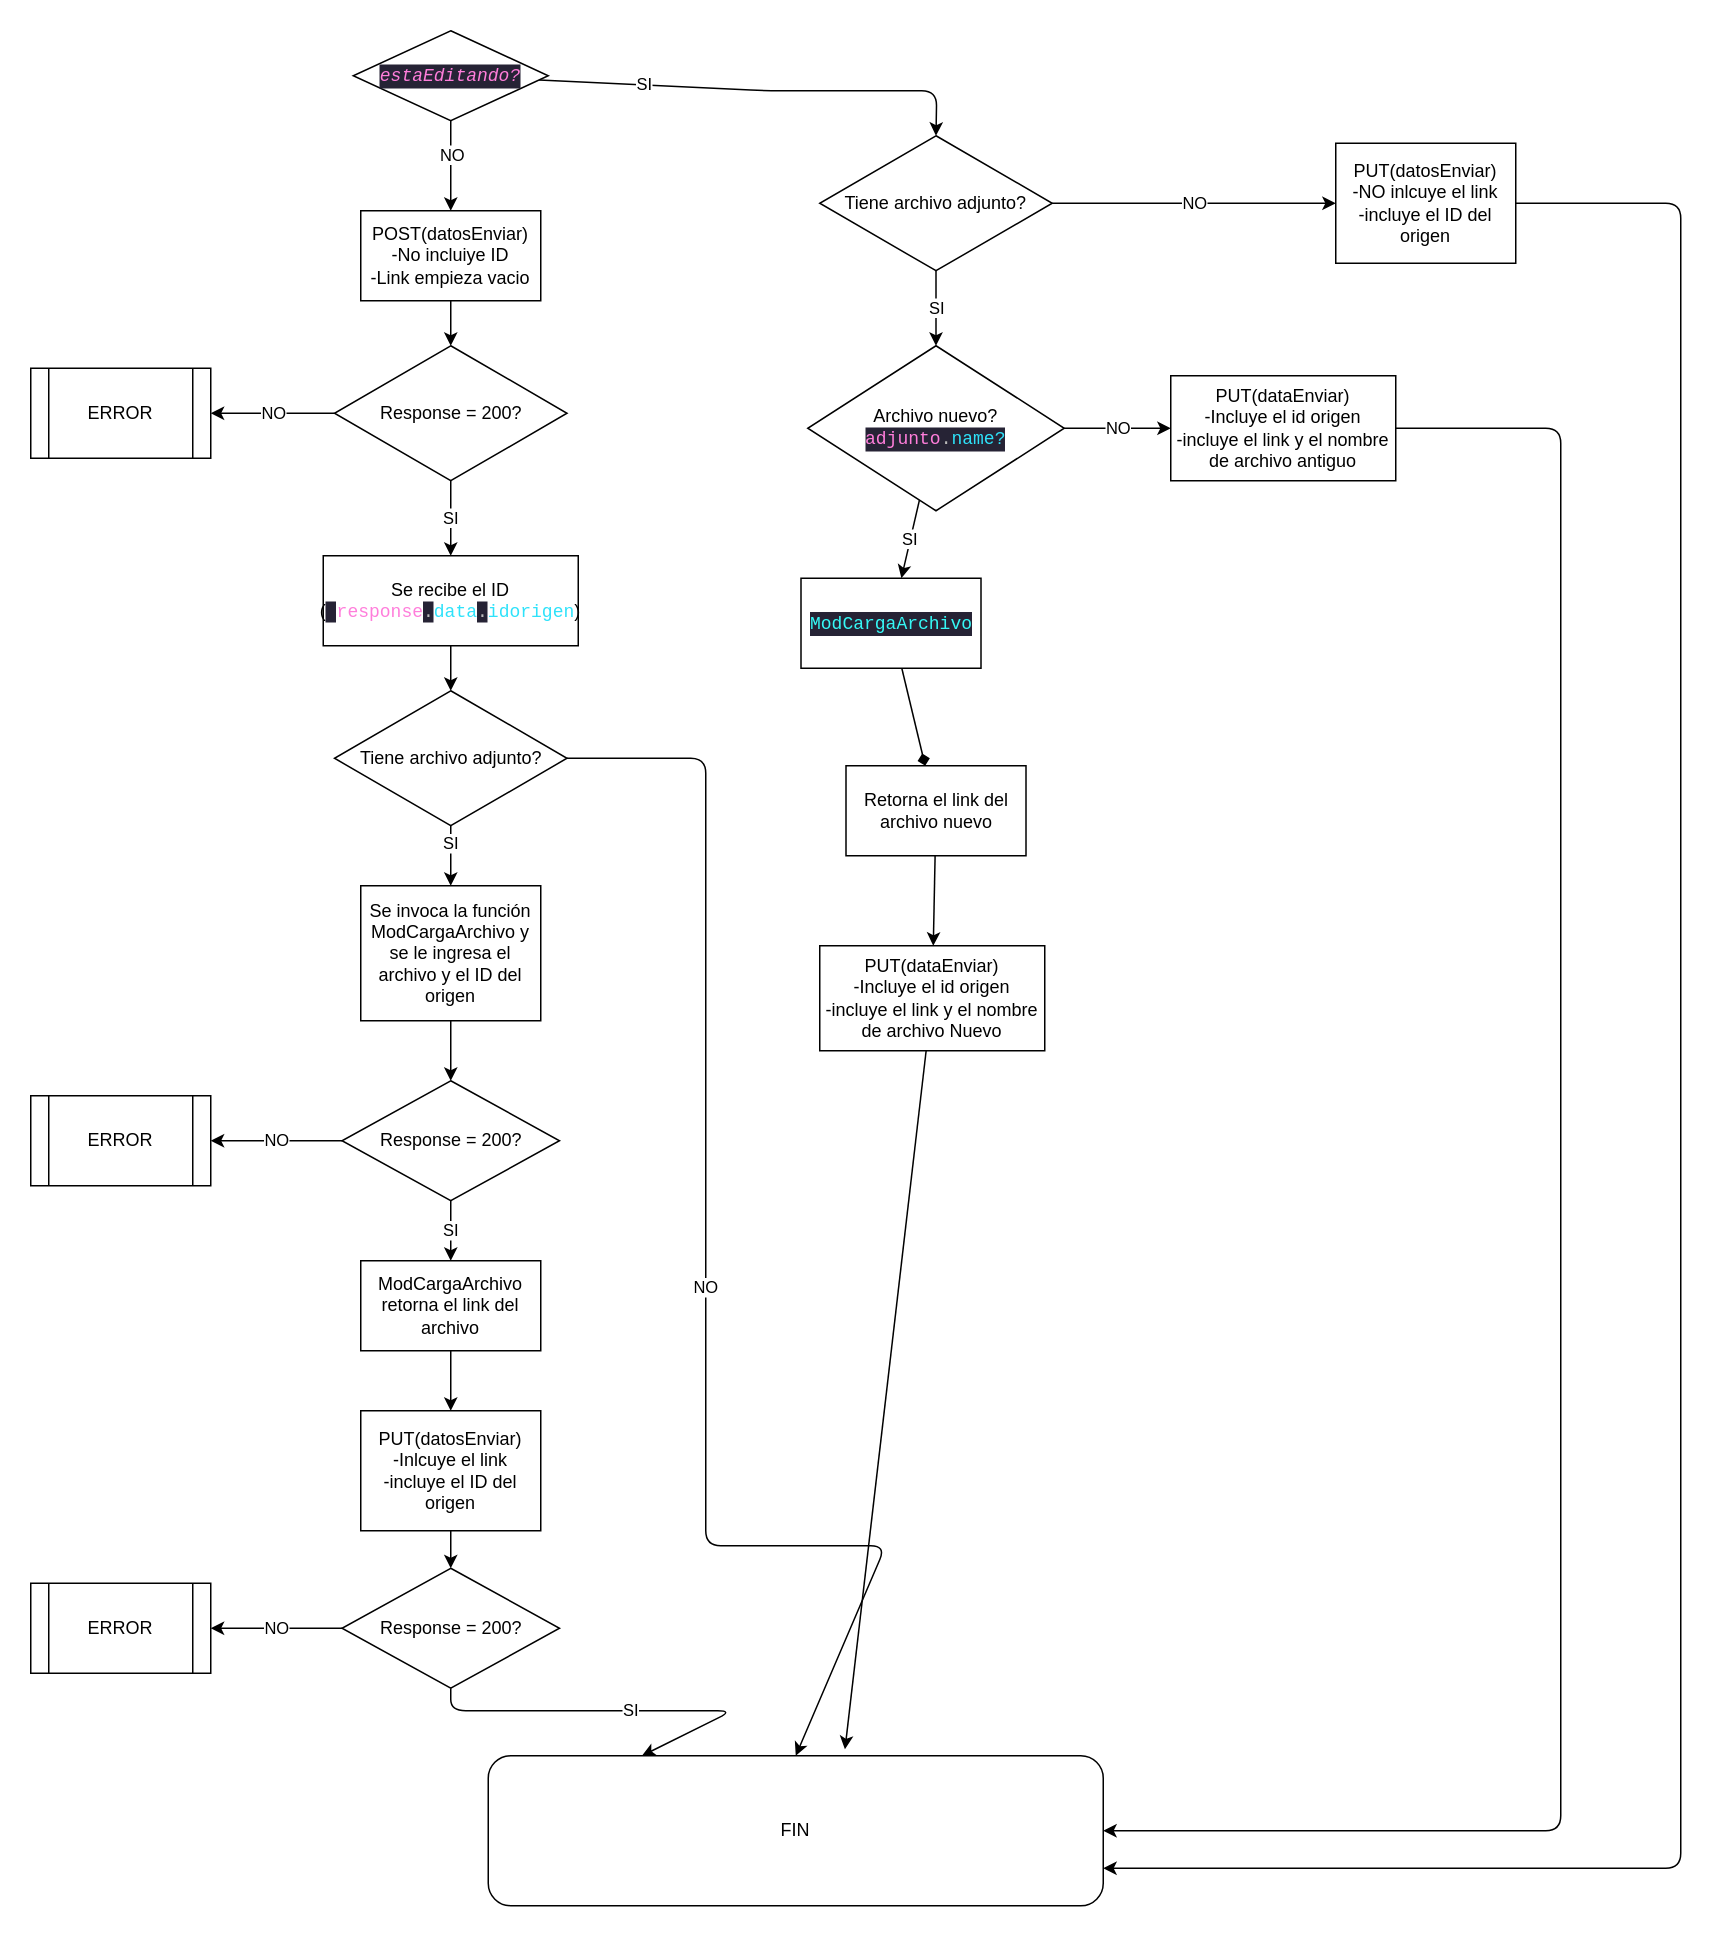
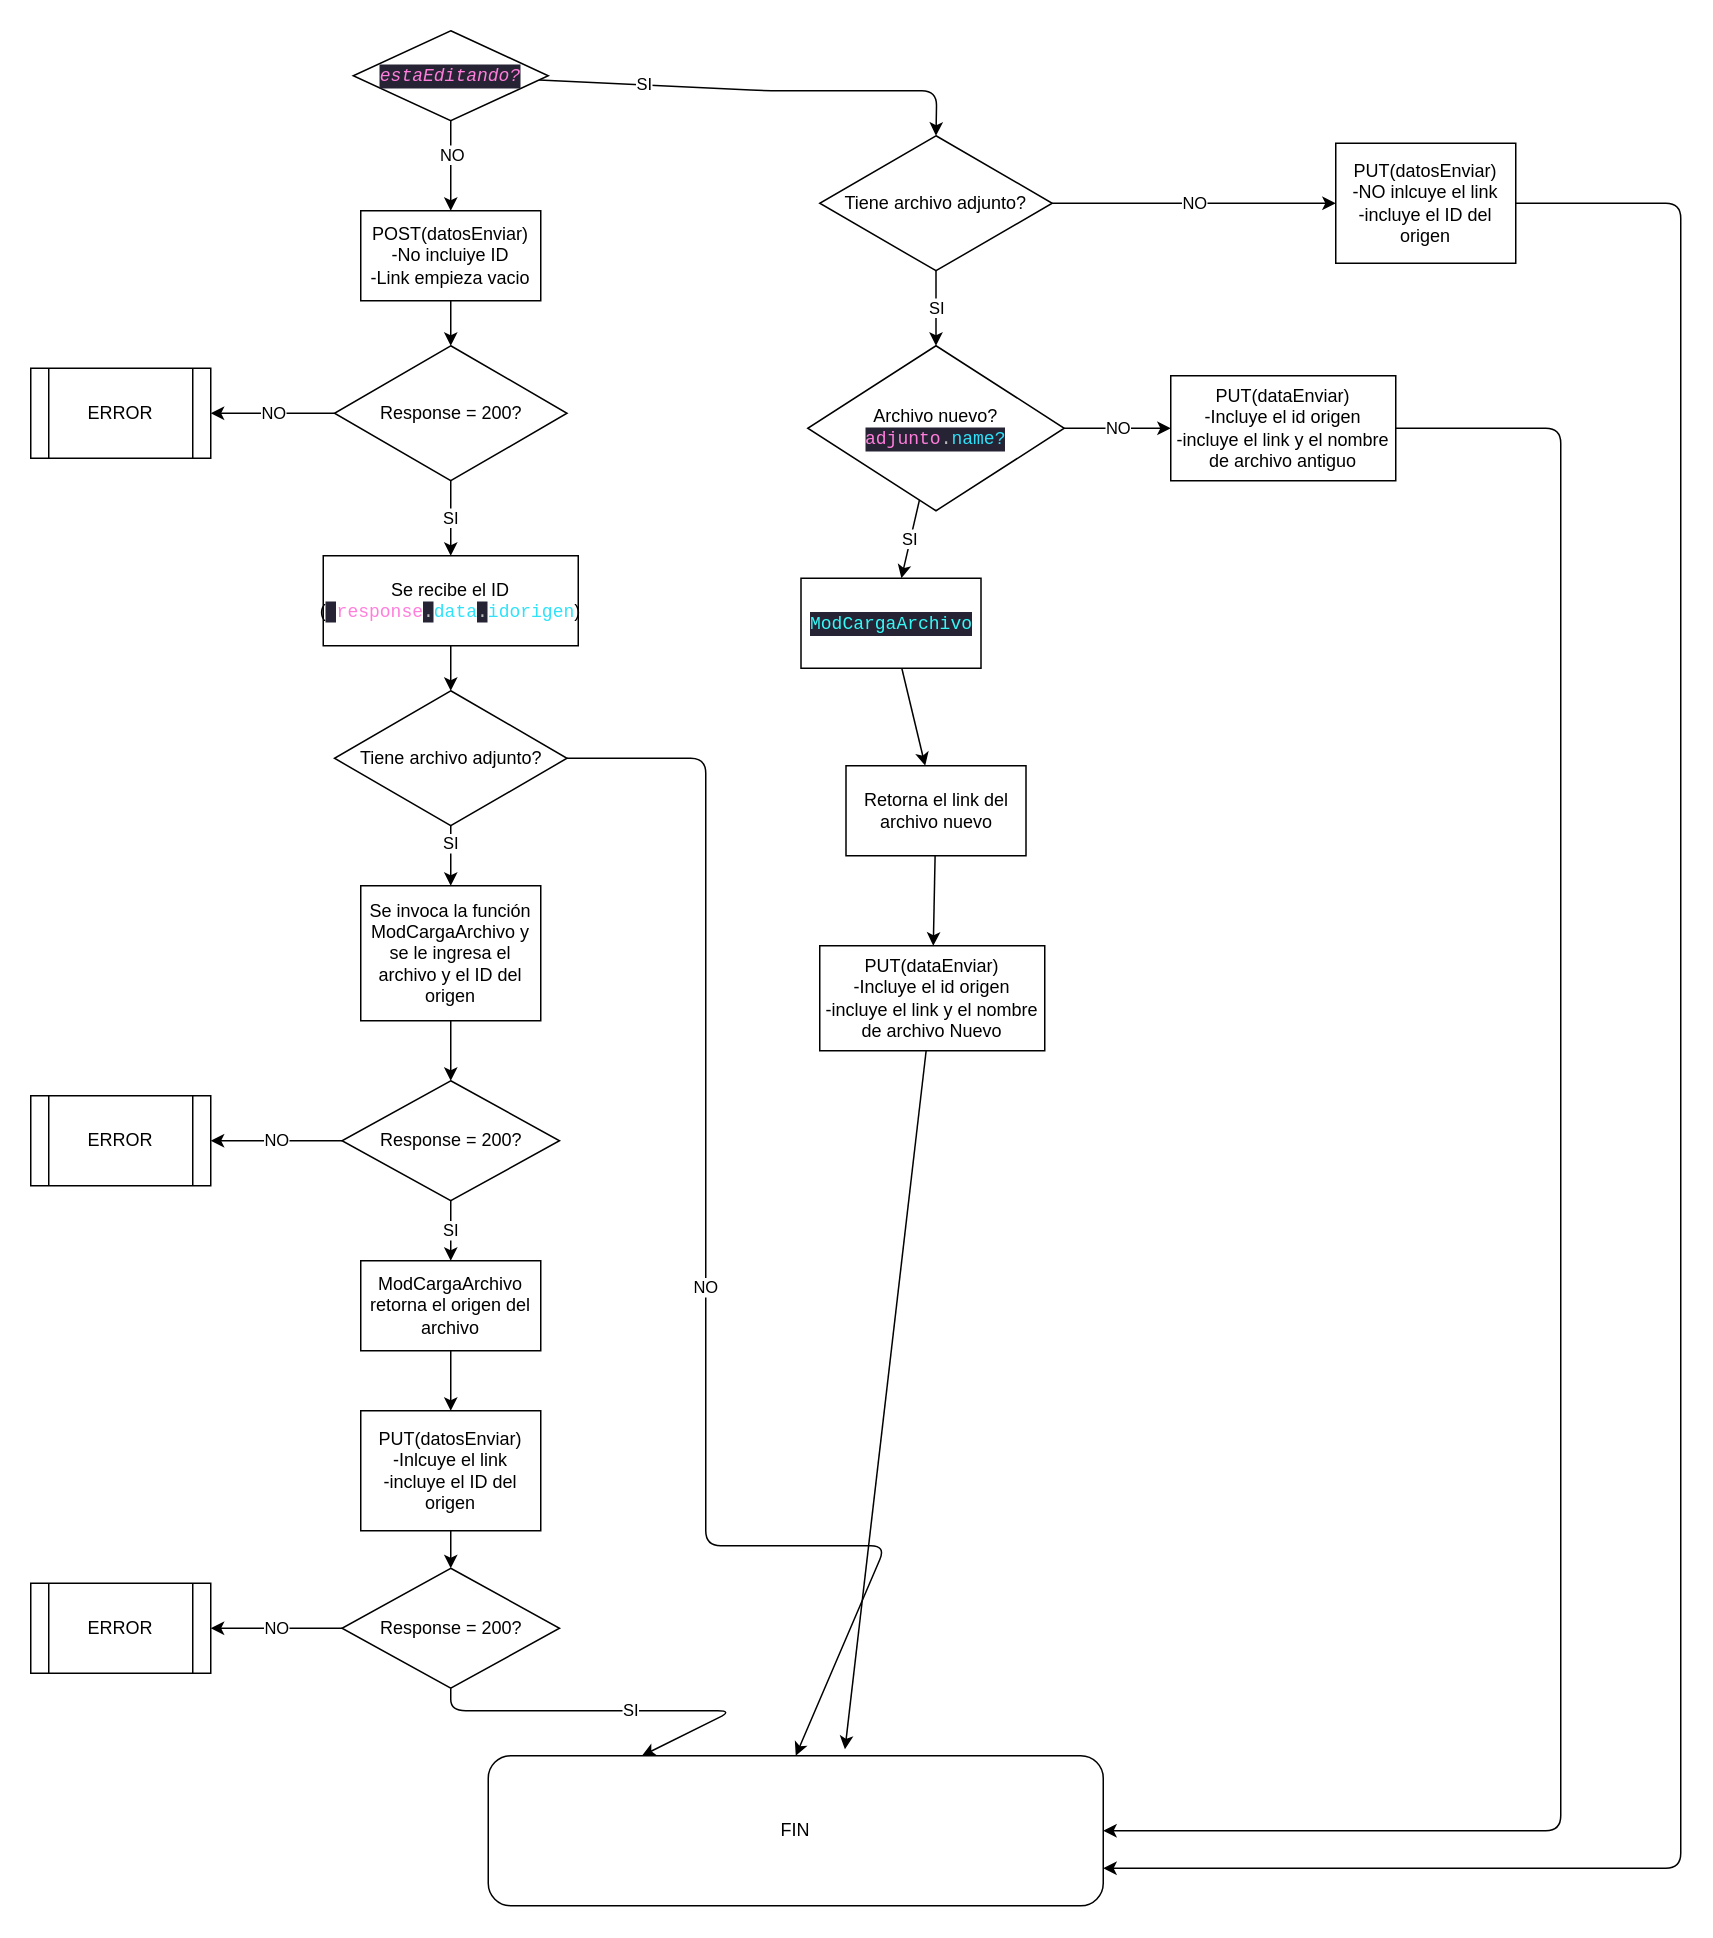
(922, 753) -> (922, 754)
(451, 1306) -> (451, 1306)
